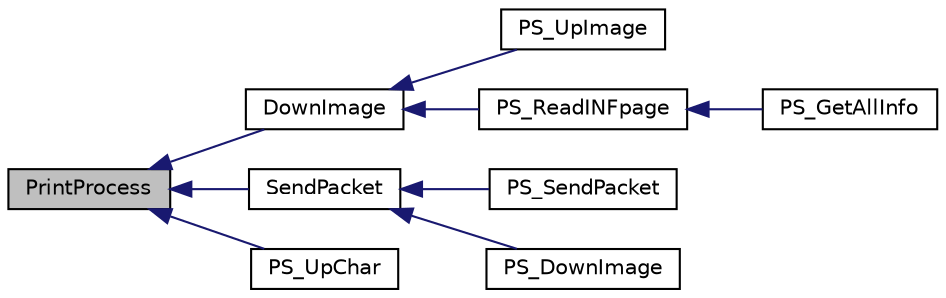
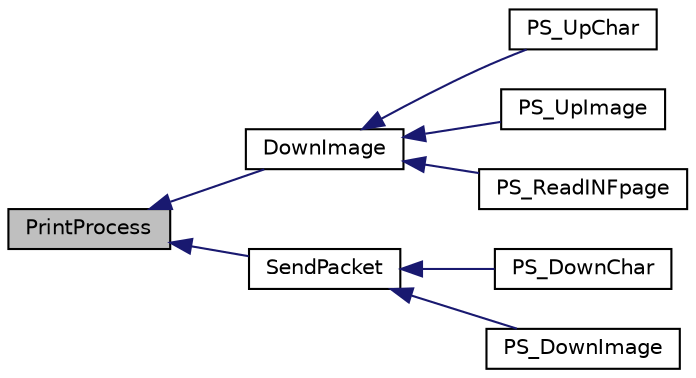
(850, 109) -> none
(583, 189) -> (583, 269)
(217, 233) -> (453, 82)
